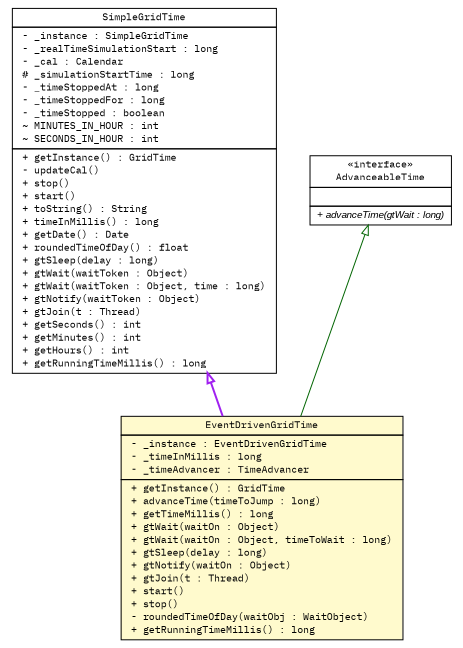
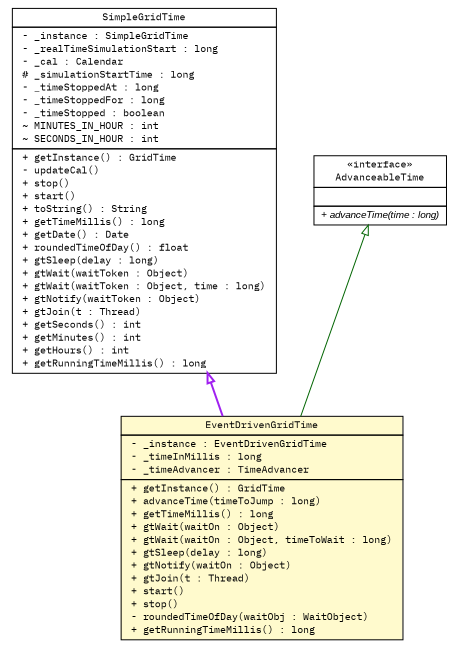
(381, 215) -> (380, 215)
(91, 222) -> (94, 222)
